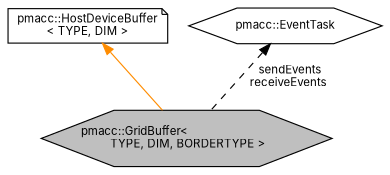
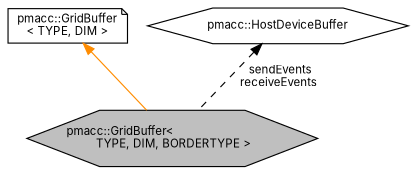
(88, 26) -> (68, 26)
(285, 26) -> (278, 26)
